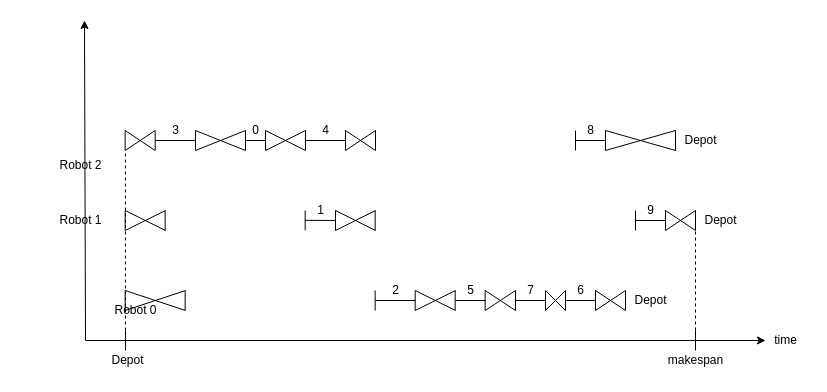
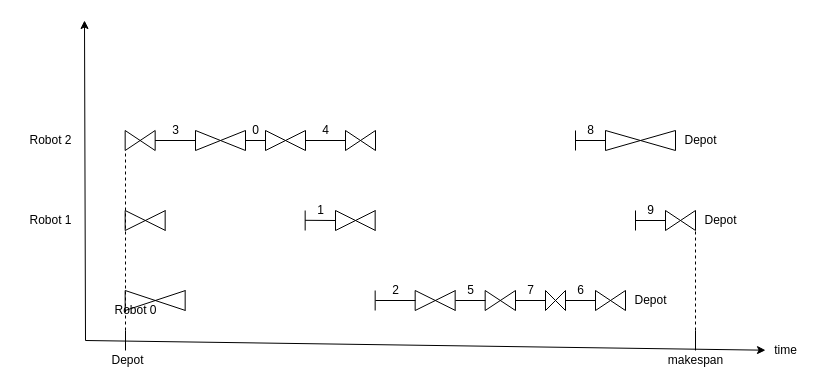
(81, 166) -> (51, 141)
(81, 221) -> (51, 221)
(786, 341) -> (786, 351)
